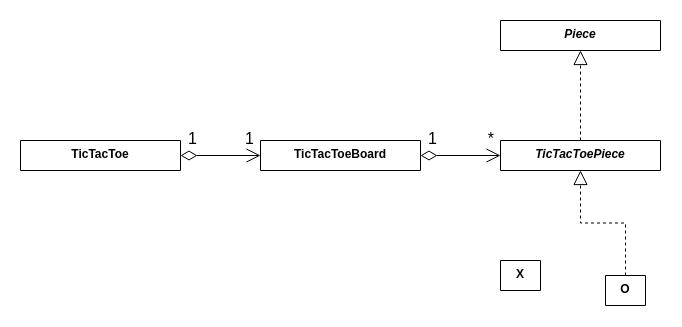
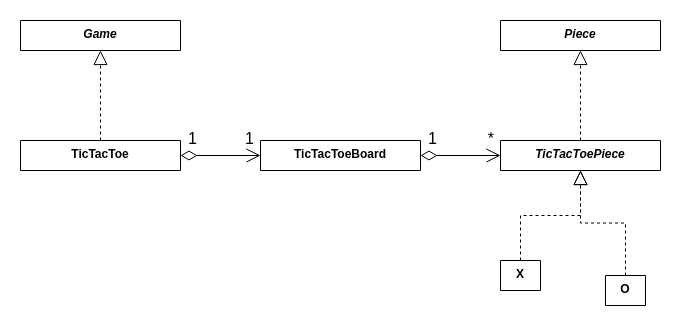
none -> (101, 36)
none -> (101, 103)
none -> (527, 216)
